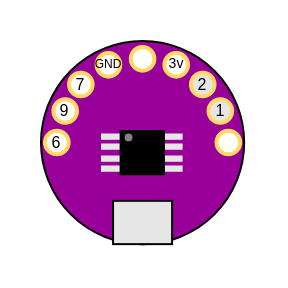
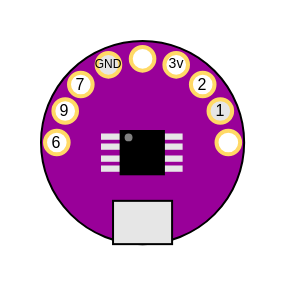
(108, 65) -> (108, 65)
(203, 84) -> (203, 84)
